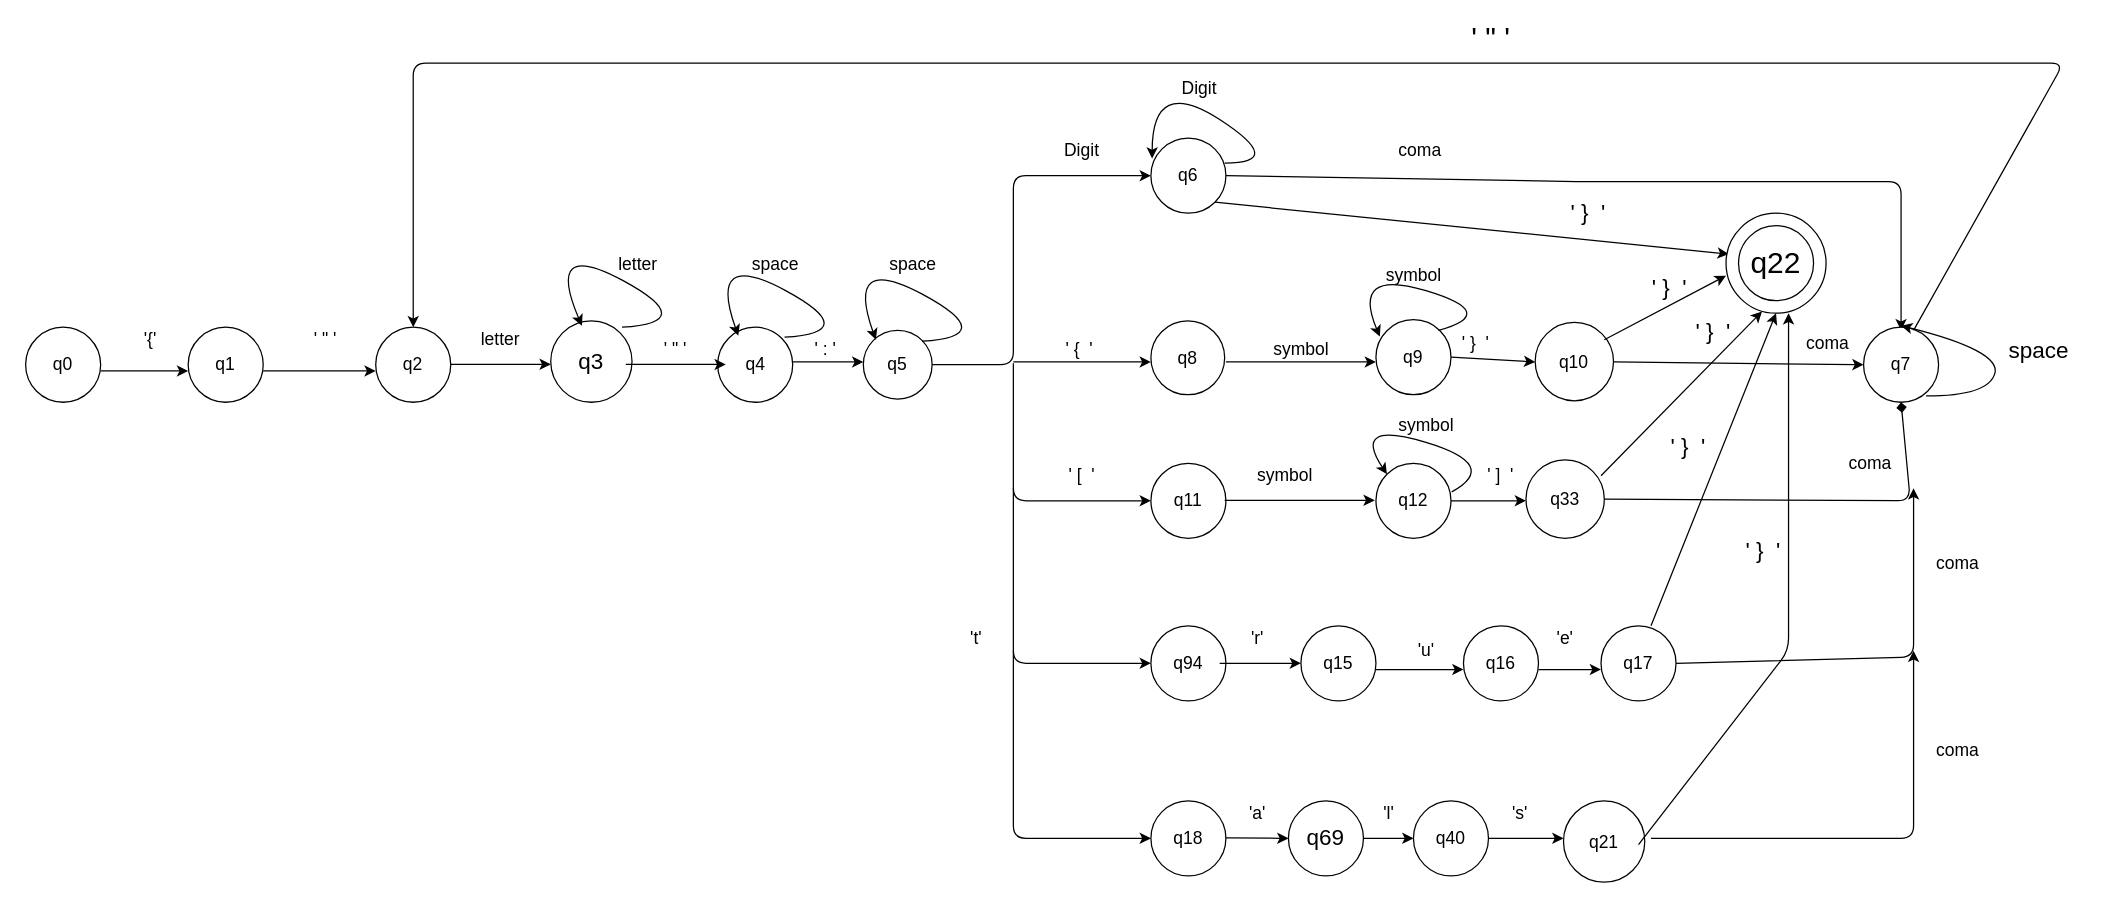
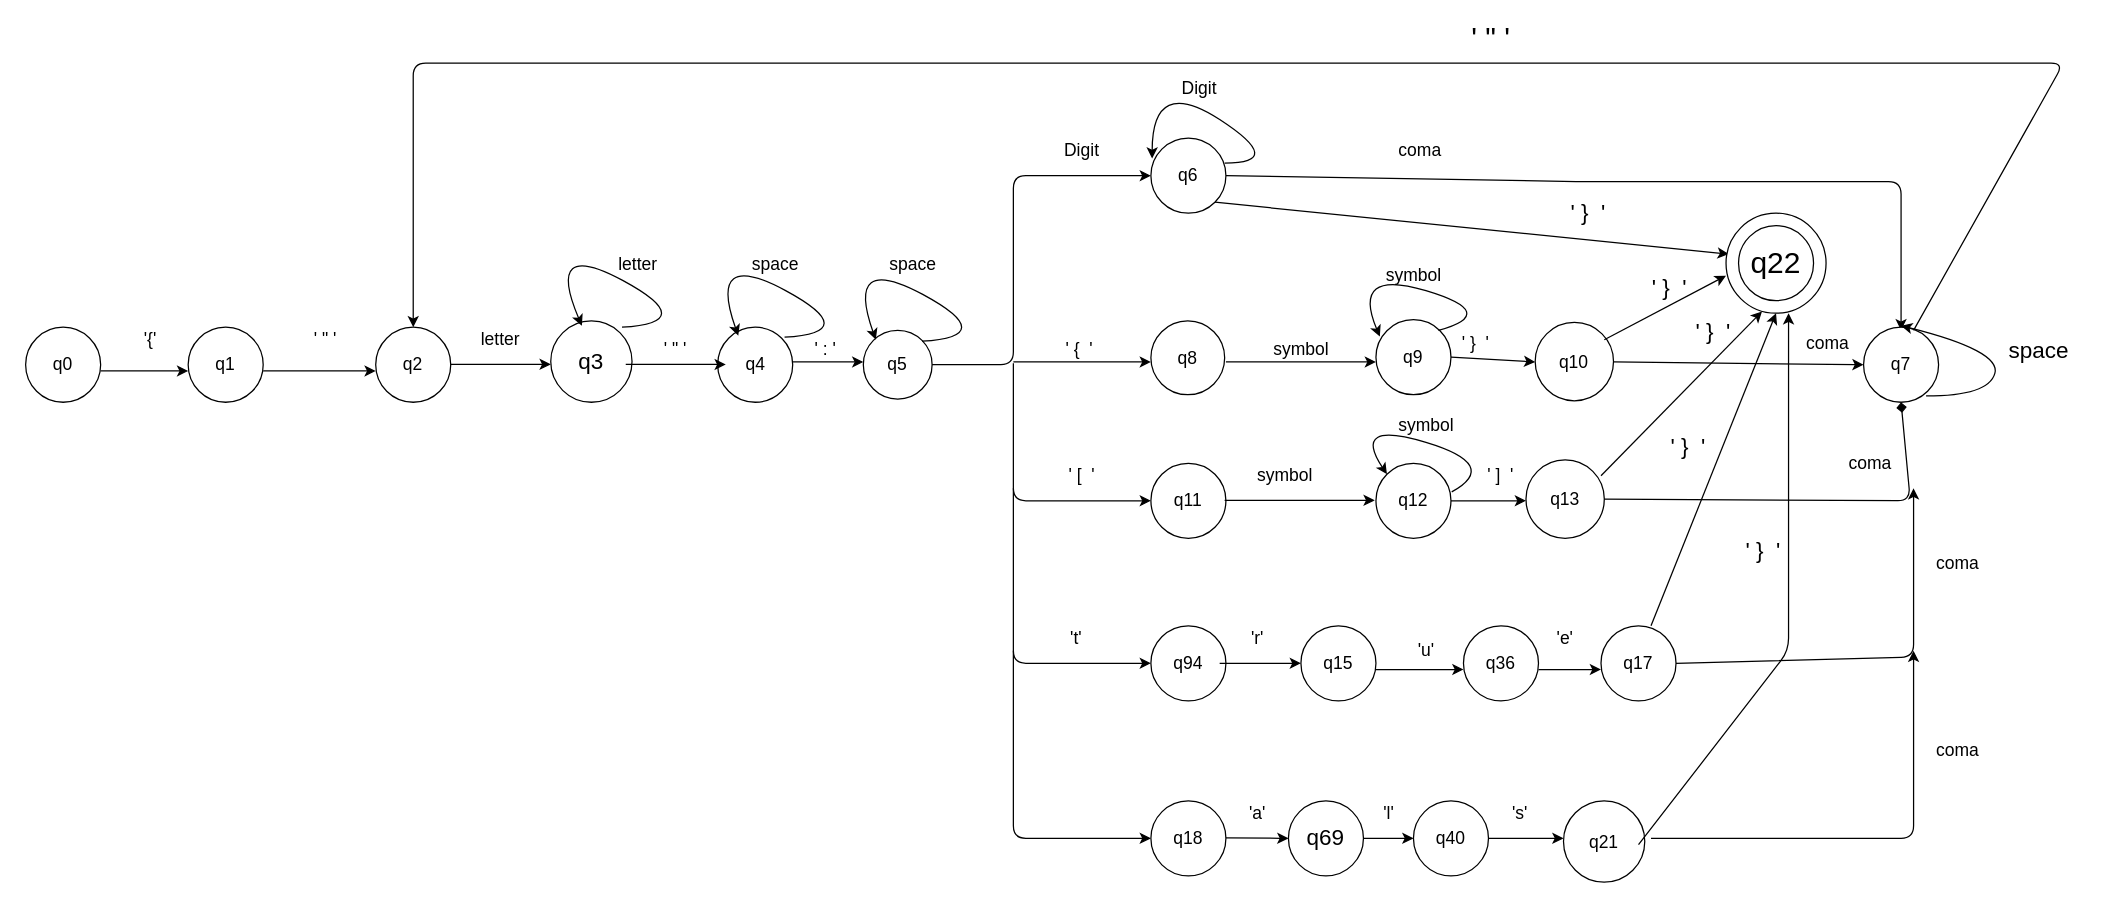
(1565, 499) -> (1565, 499)
(976, 638) -> (1076, 638)
(1501, 663) -> (1501, 663)
